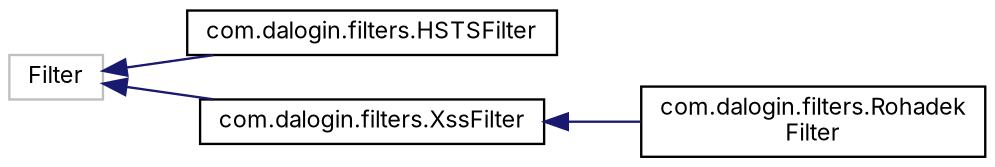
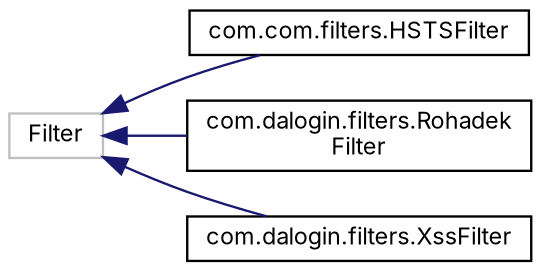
(372, 33) -> (359, 33)
(605, 122) -> (157, 136)
